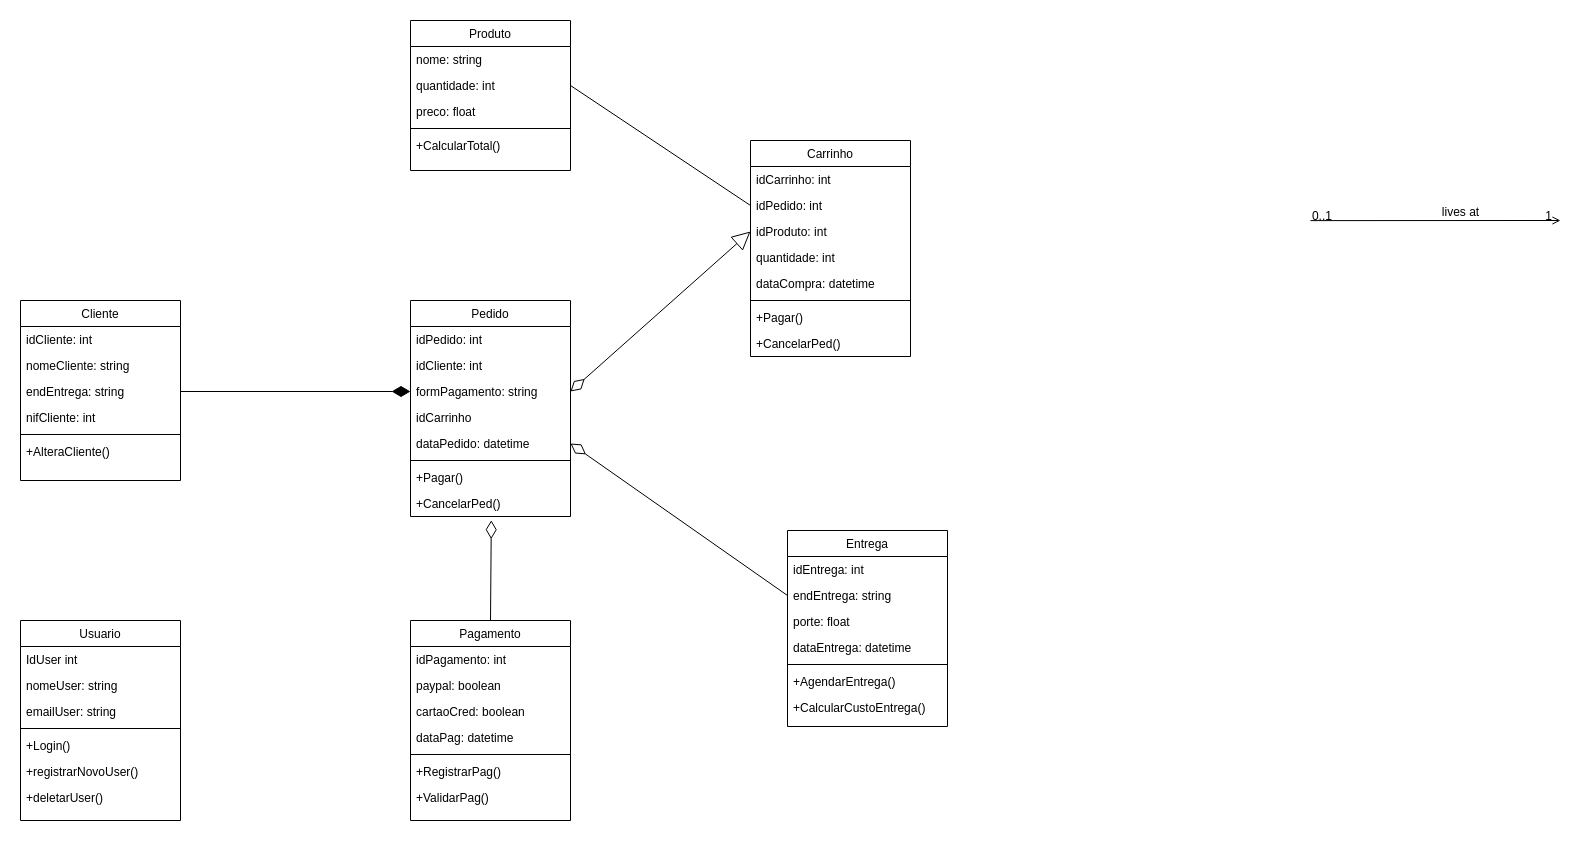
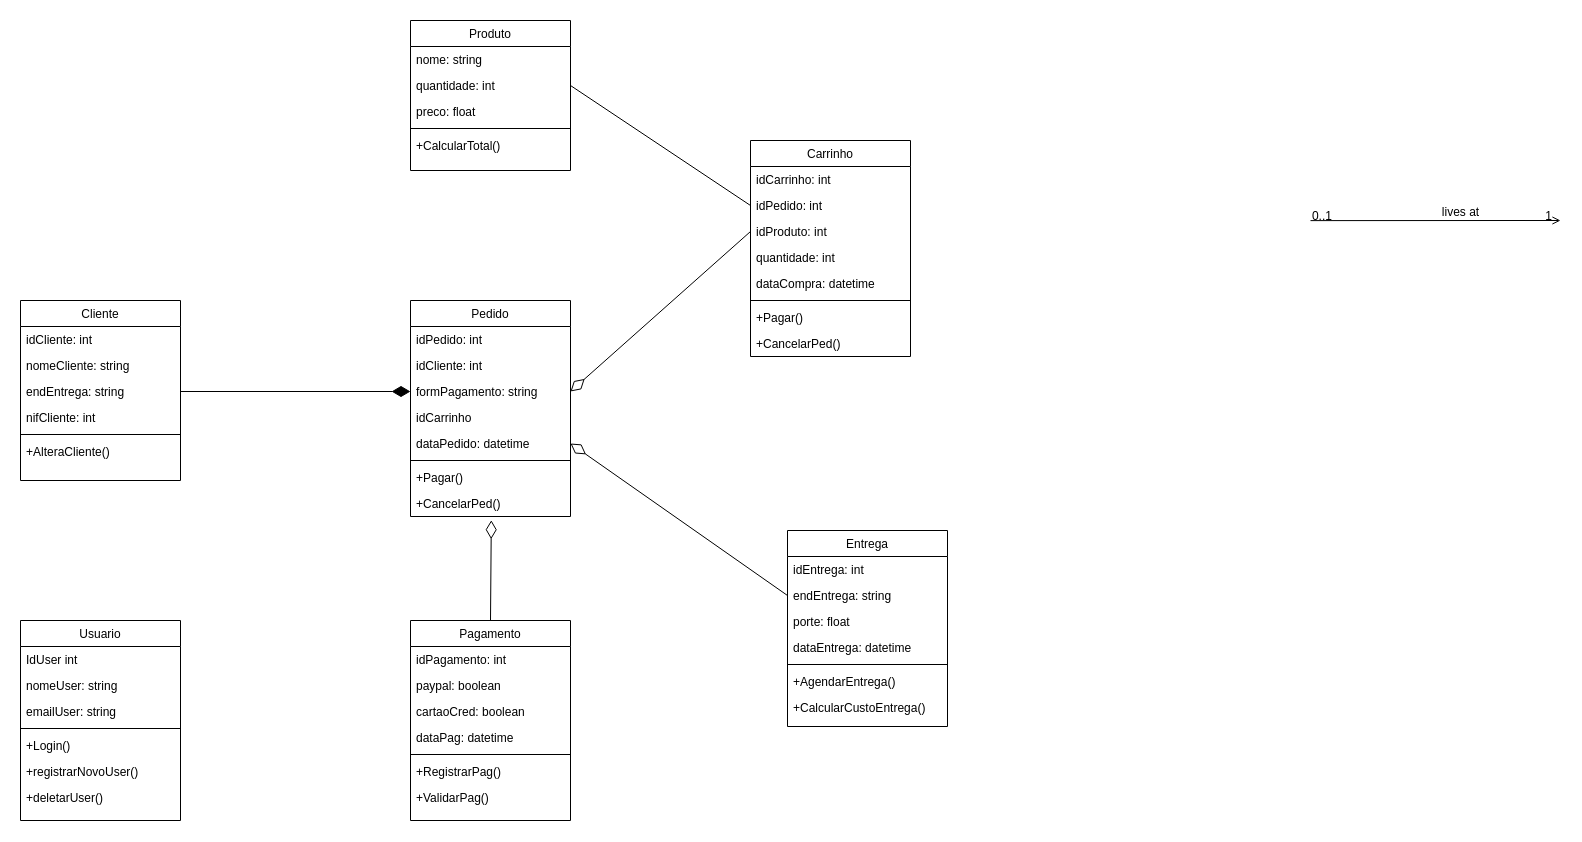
(735, 245) -> (741, 240)
